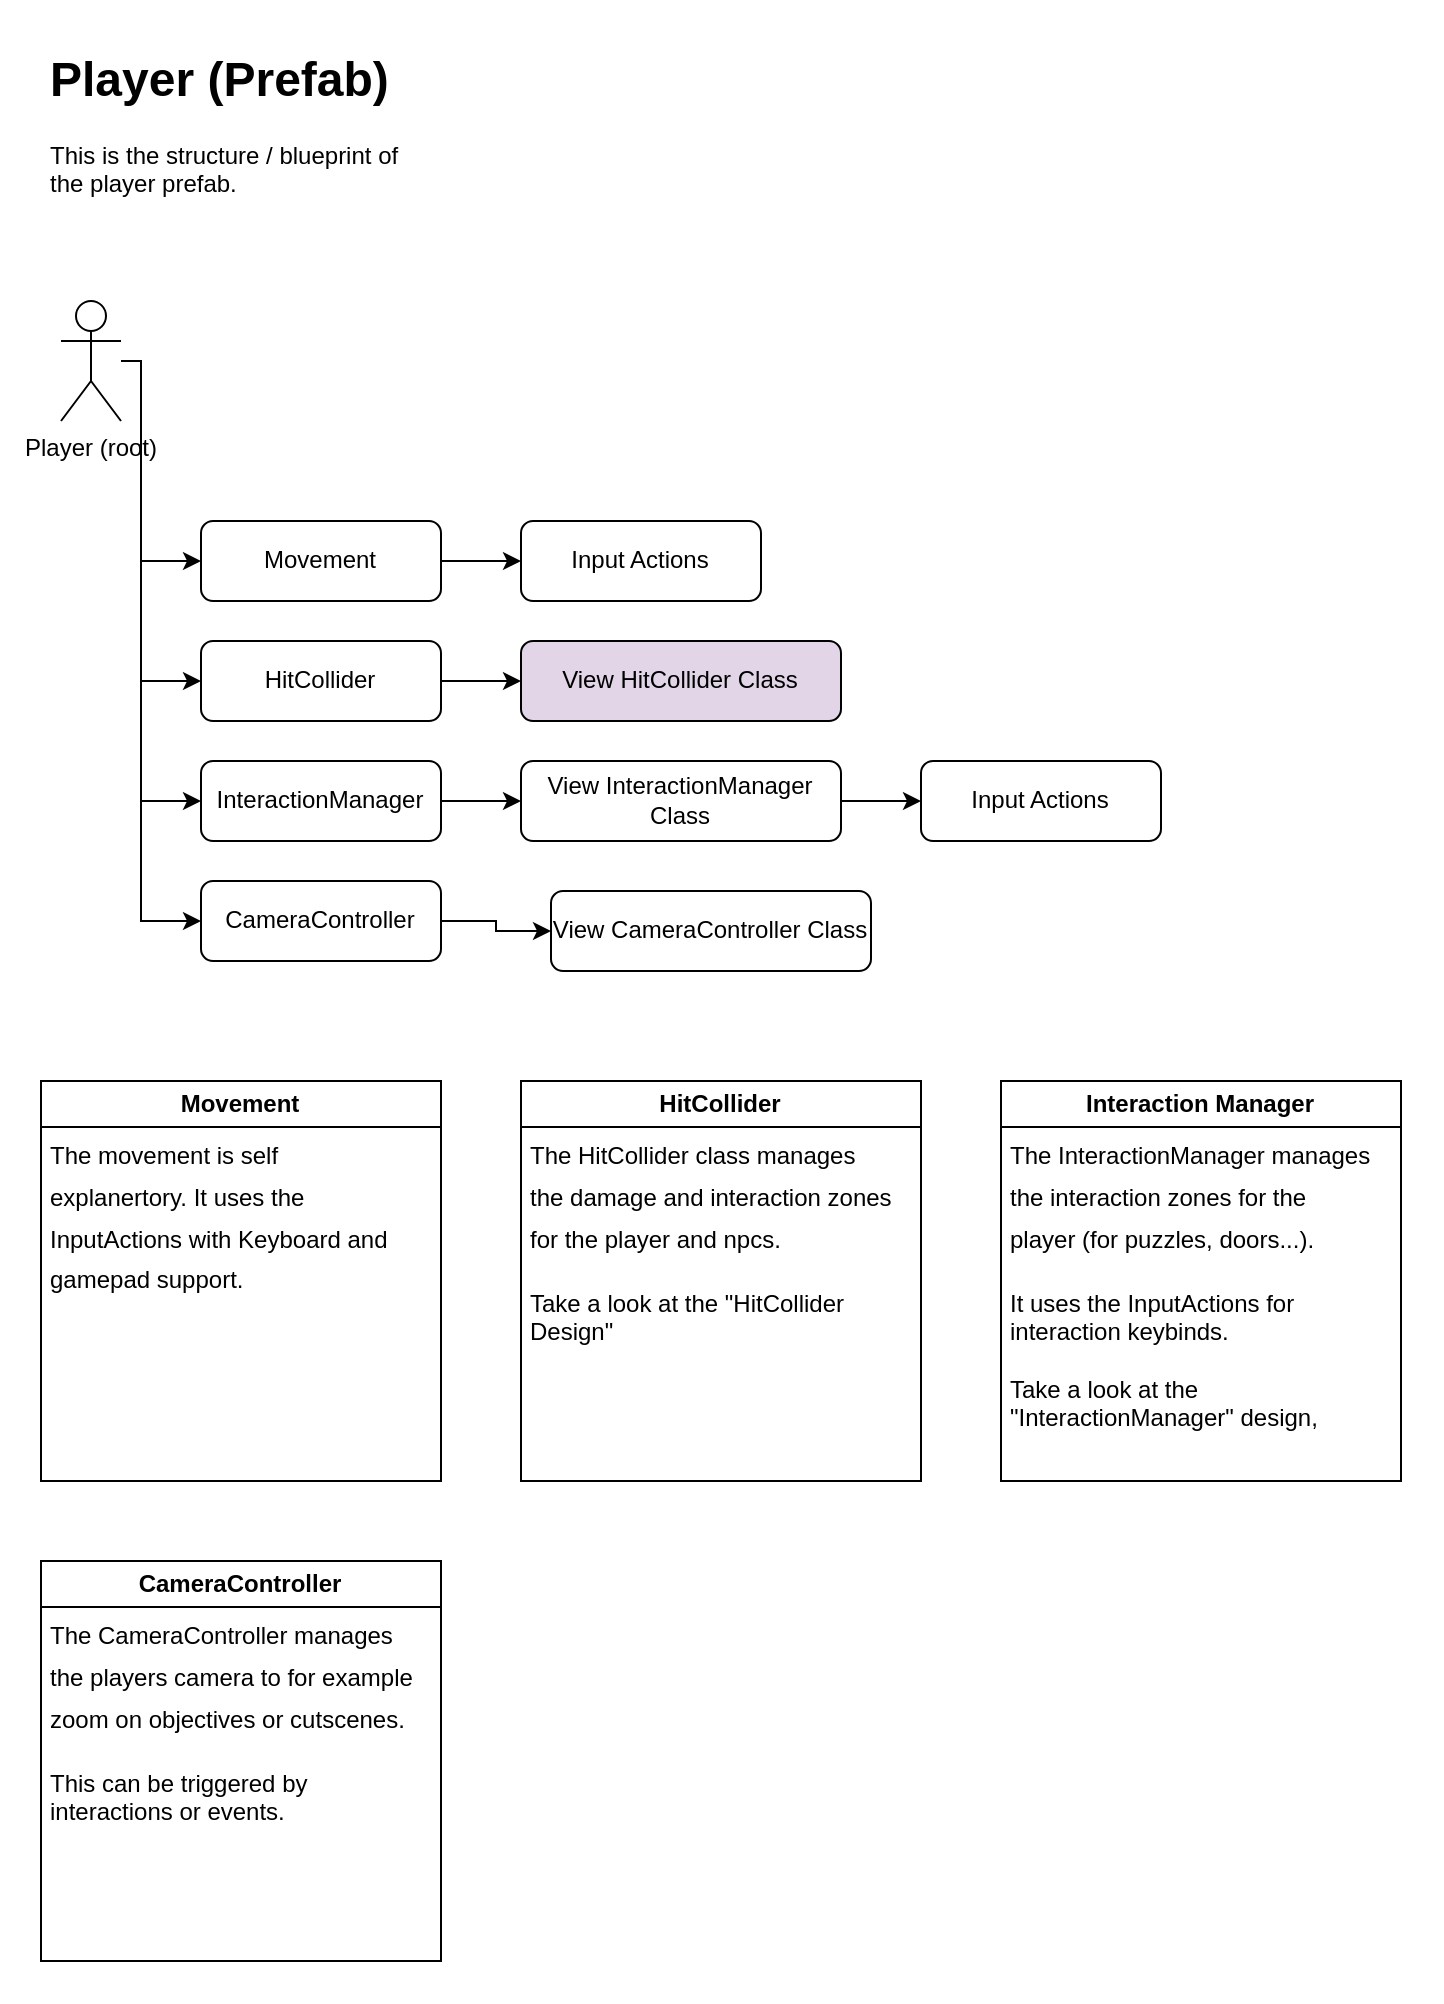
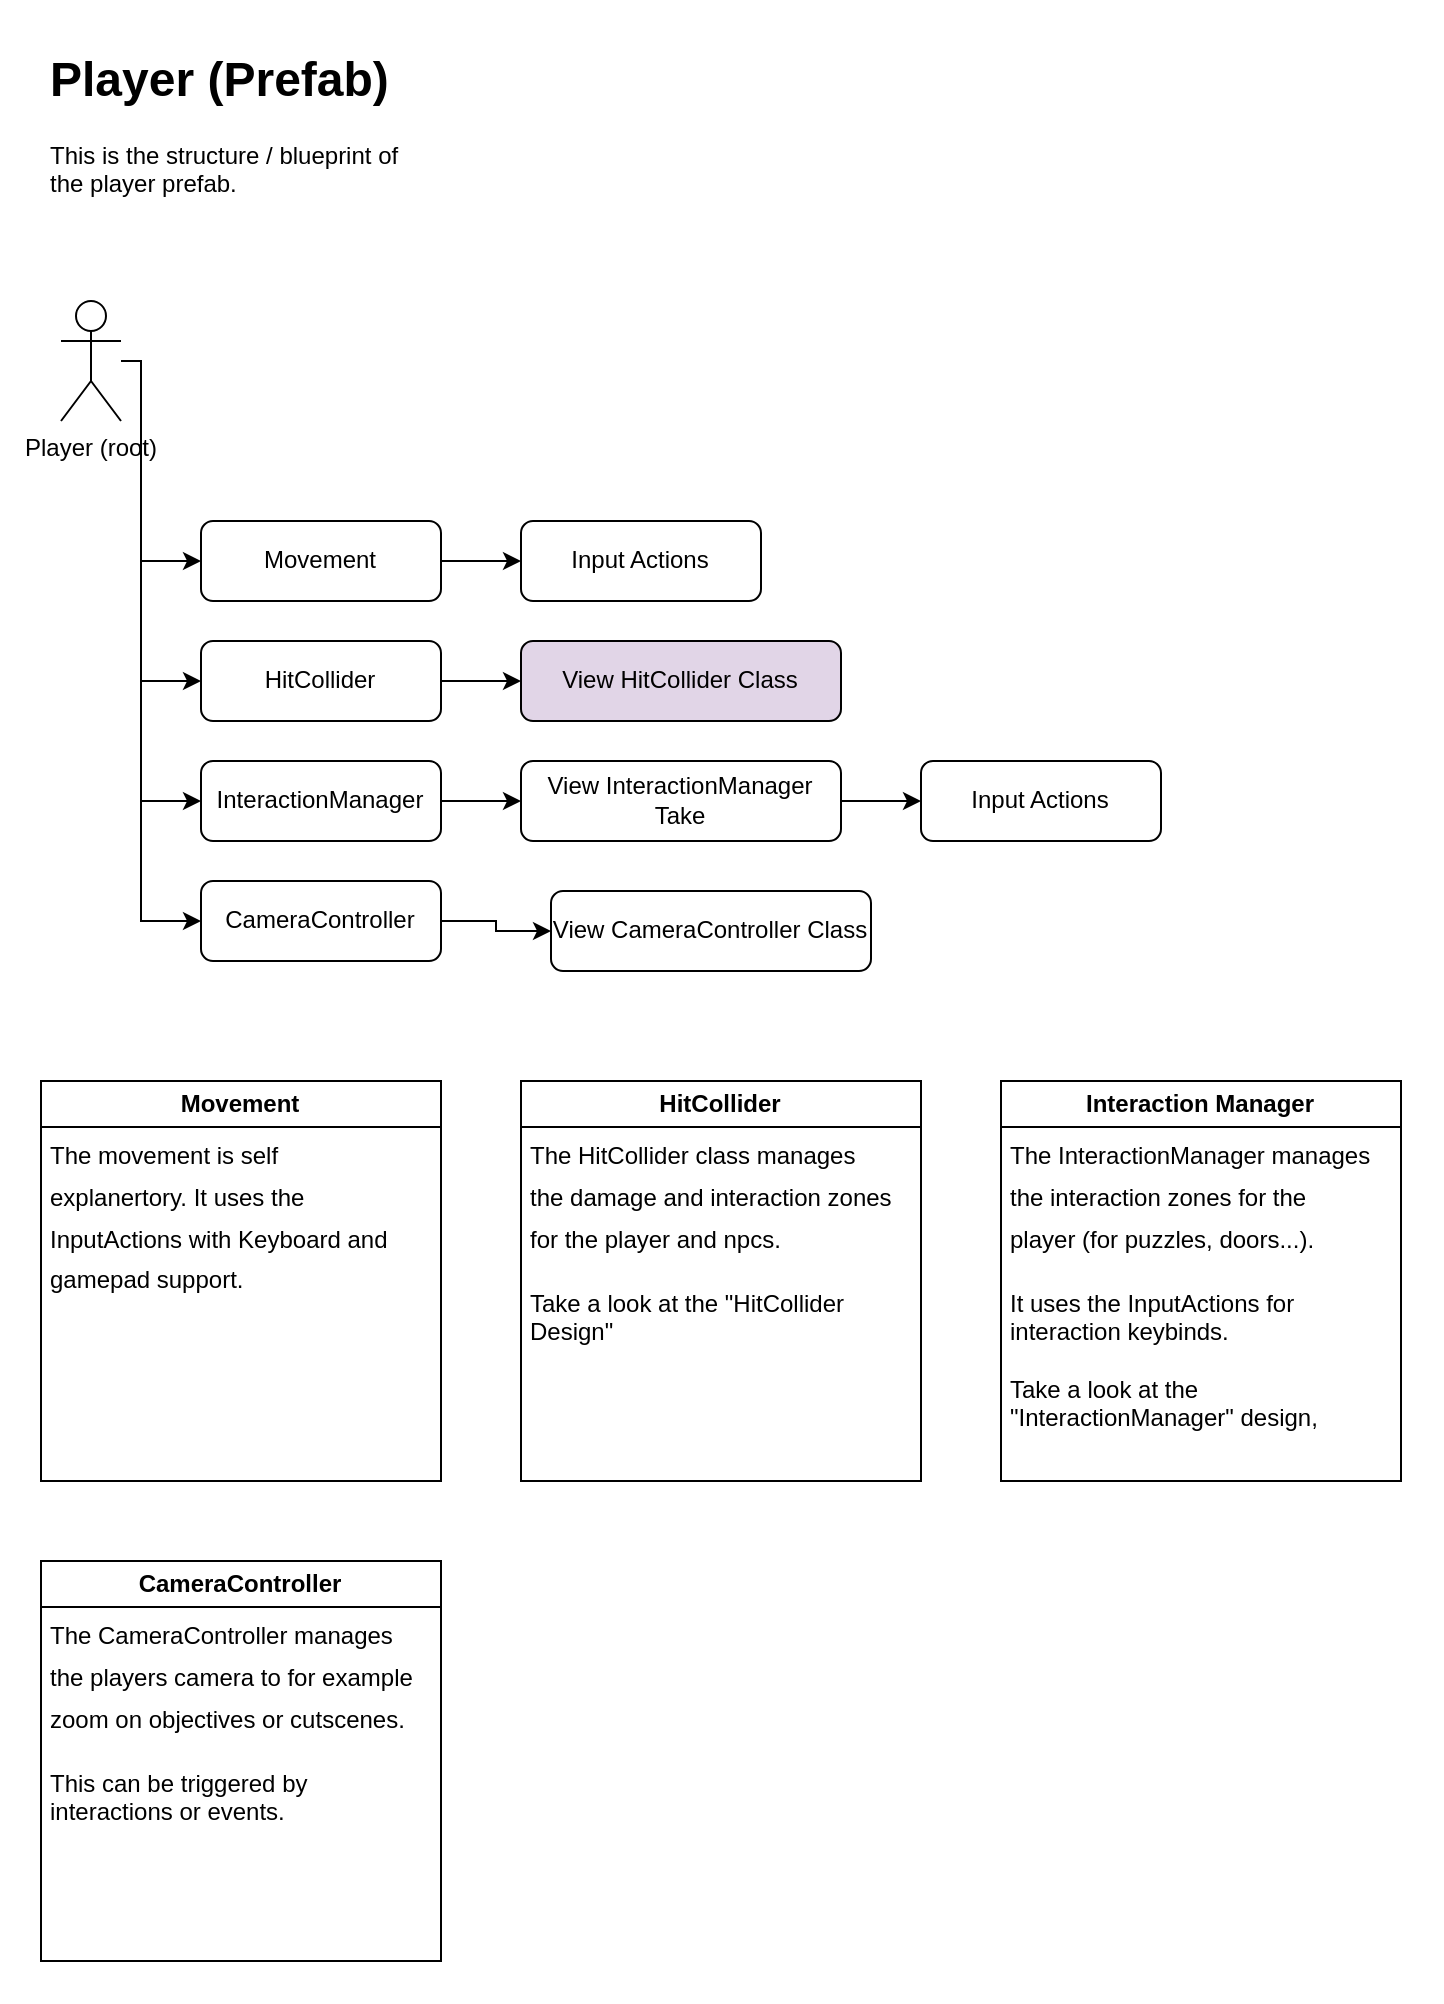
(681, 801) -> (681, 801)
